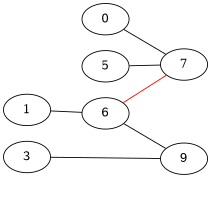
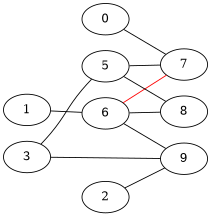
none -> (184, 112)
none -> (63, 117)
none -> (106, 197)
